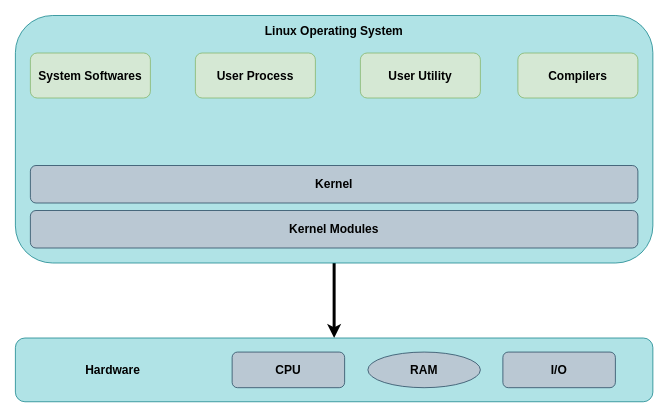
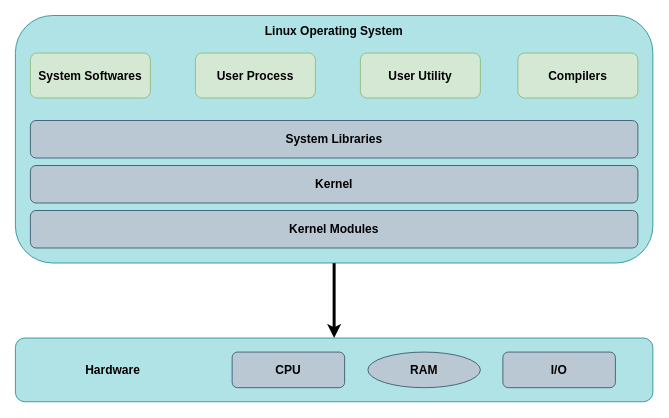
none -> (334, 139)
